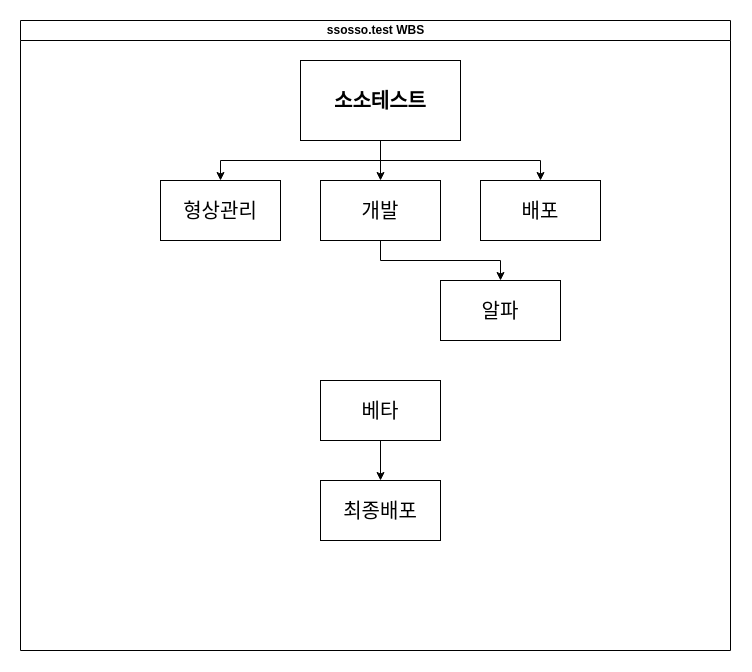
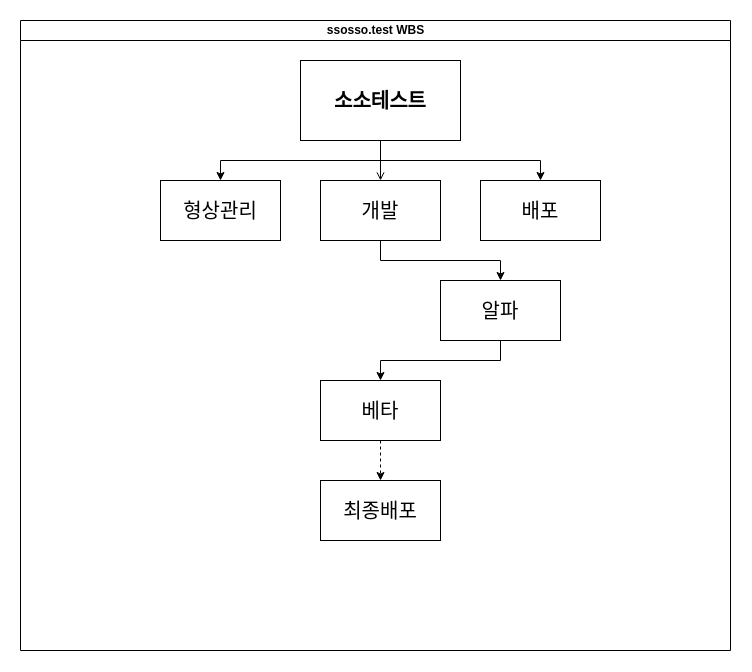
(381, 172) -> (381, 174)
none -> (445, 361)
(381, 457) -> (381, 457)
